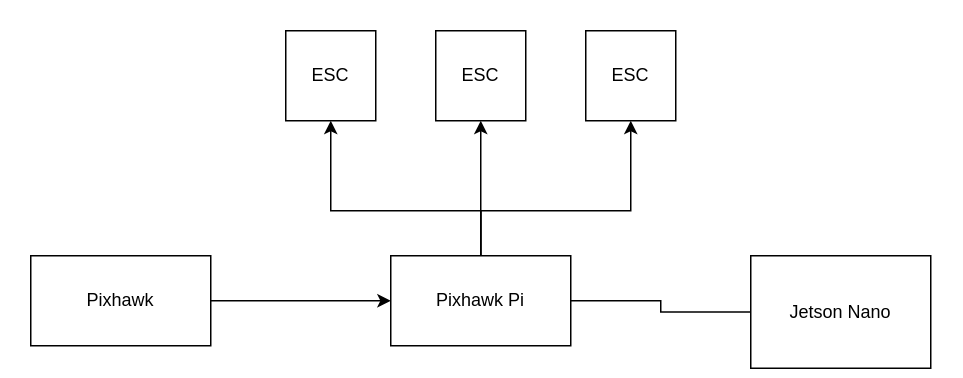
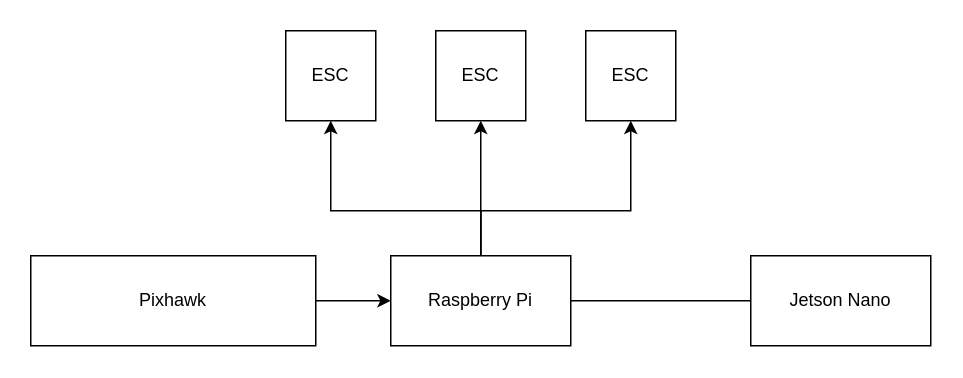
(121, 301) -> (173, 301)
(481, 301) -> (481, 301)
(841, 312) -> (841, 301)
